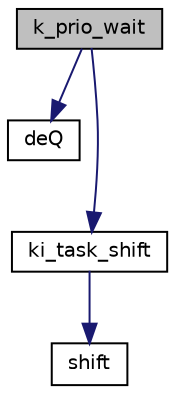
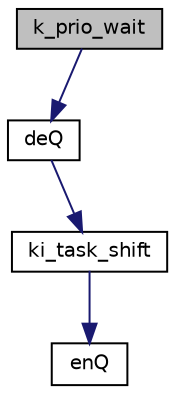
(98, 130) -> (63, 187)
(90, 364) -> (90, 364)
